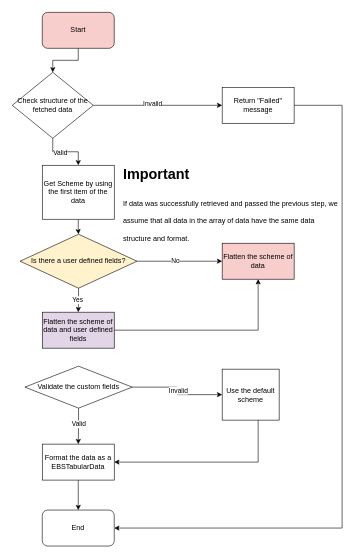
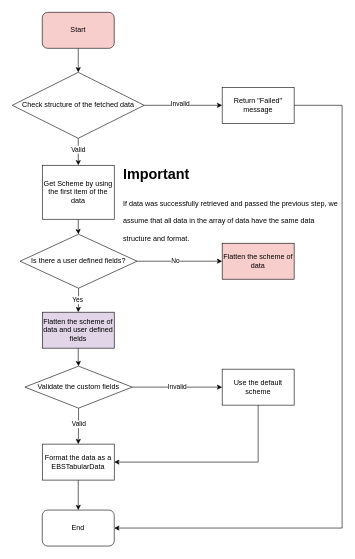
(53, 105) -> (78, 105)
(79, 261) -> (79, 261)
(258, 284) -> (78, 360)
(251, 395) -> (258, 387)
